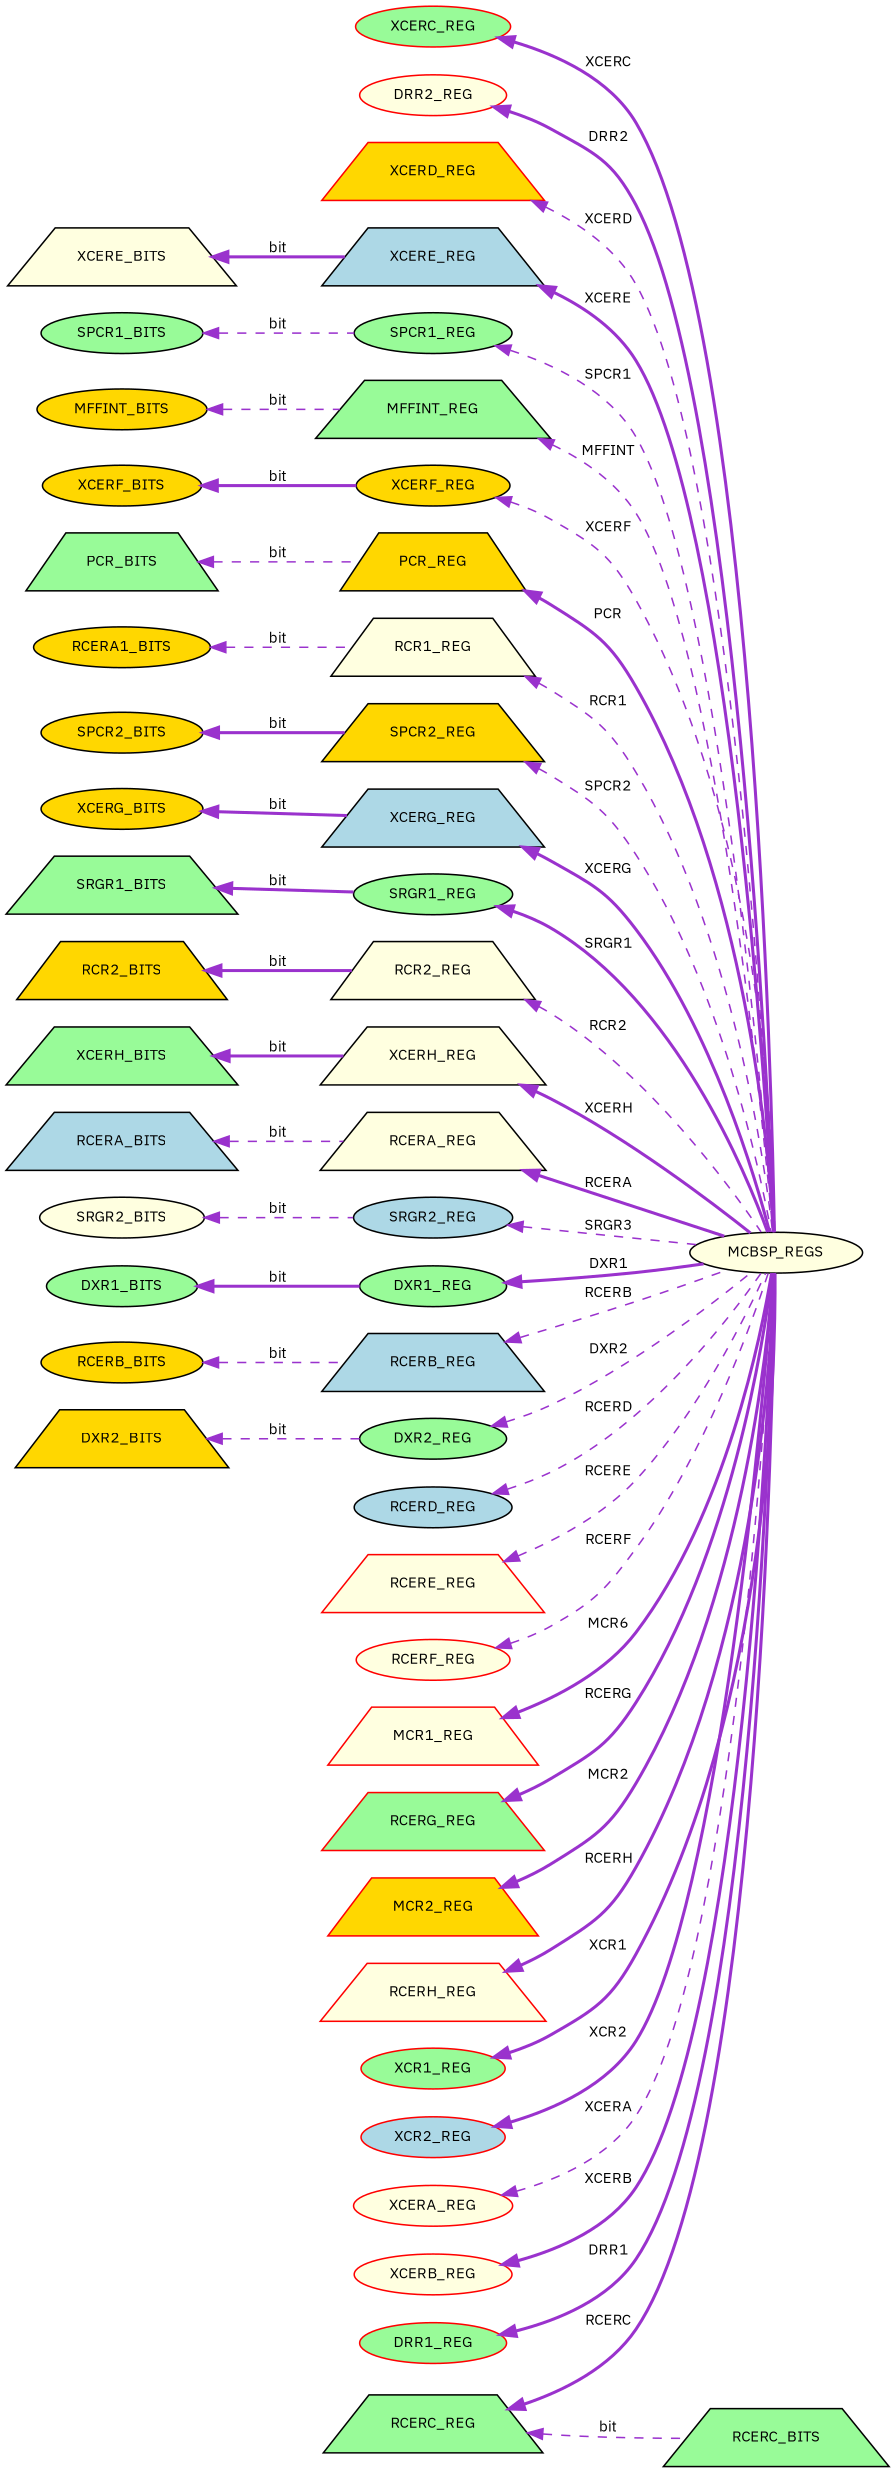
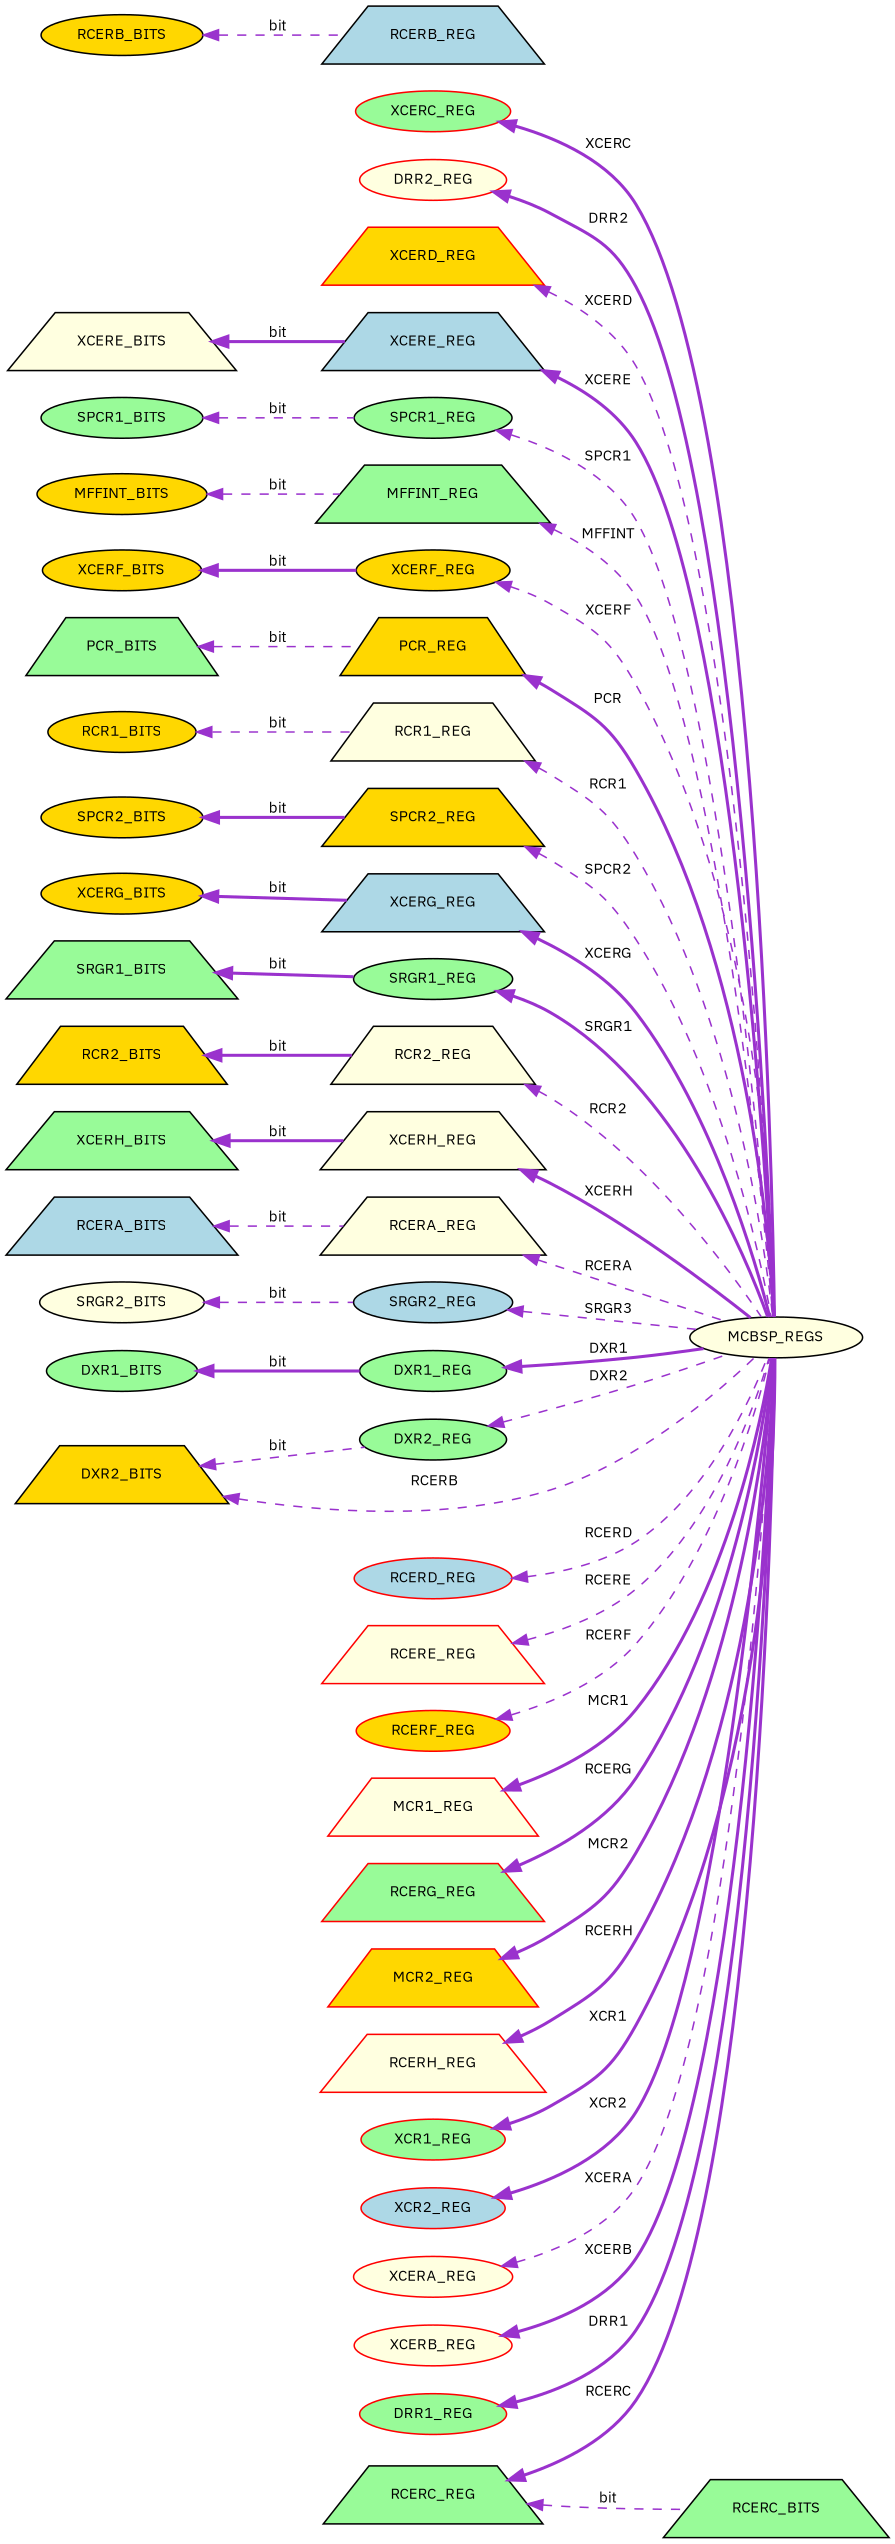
(122, 647) -> (122, 732)
(631, 1206) -> (631, 1290)
(625, 1305) -> (517, 1498)
(433, 1507) -> (433, 1578)
(607, 1624) -> (607, 1701)
(433, 1660) -> (433, 1731)
